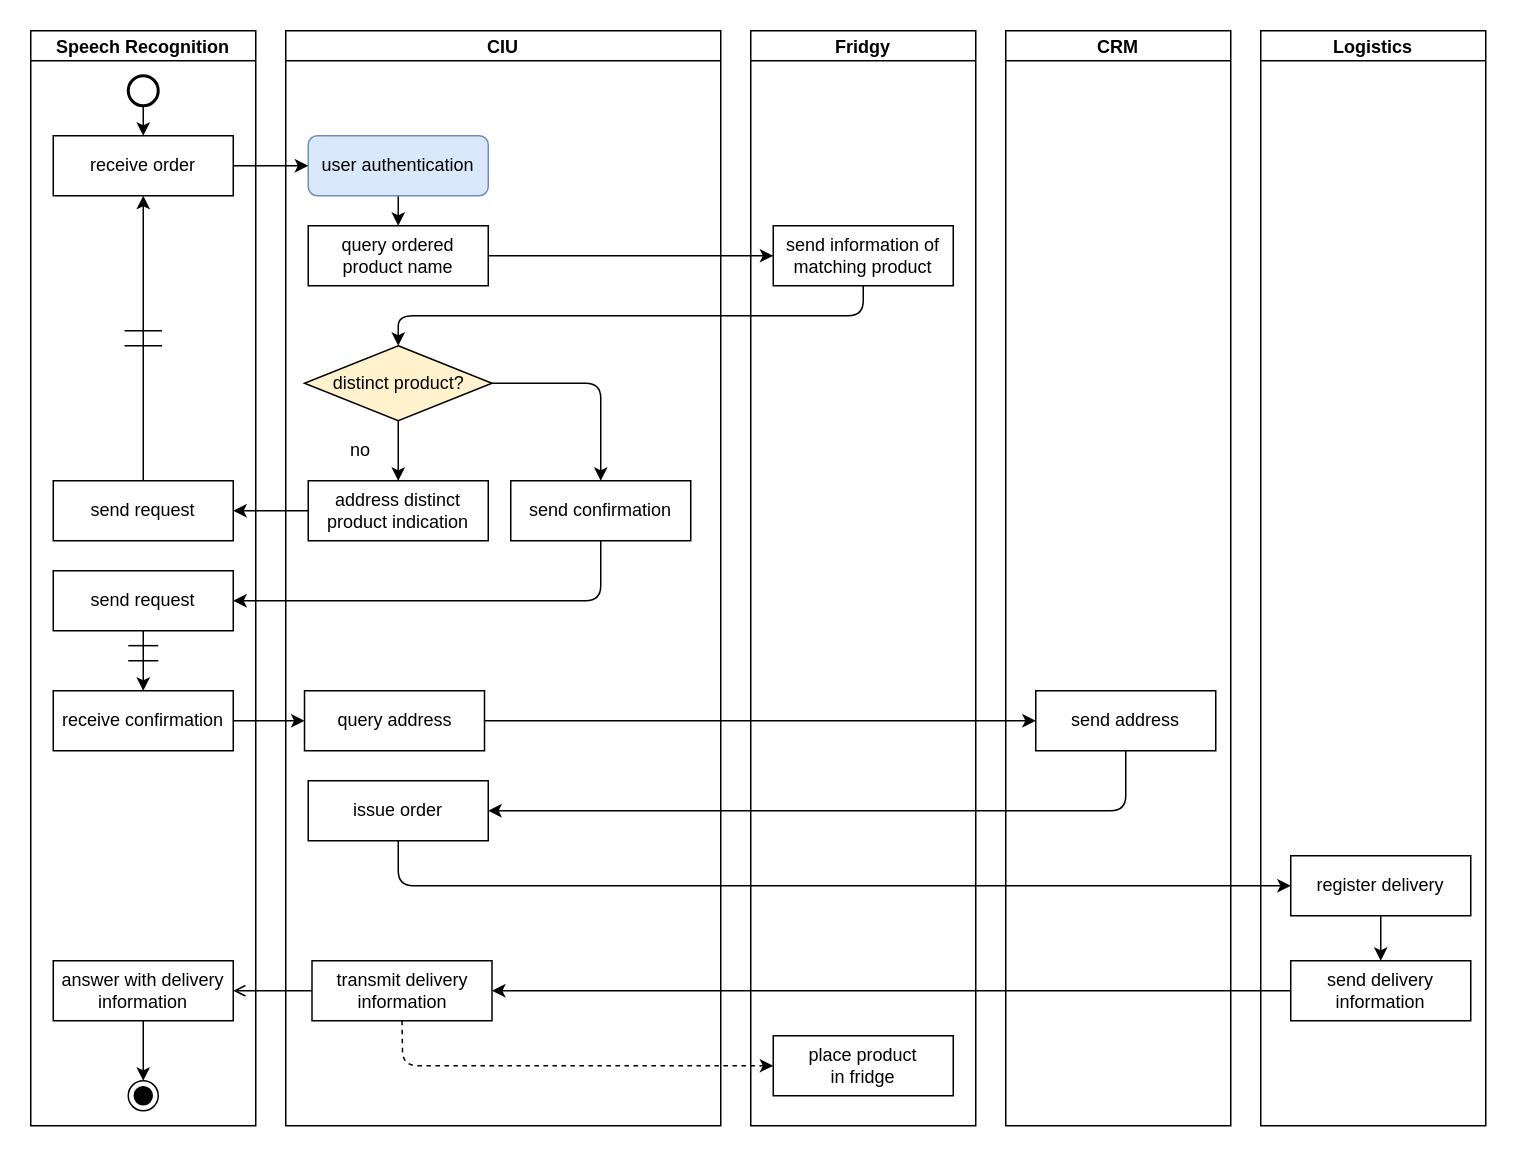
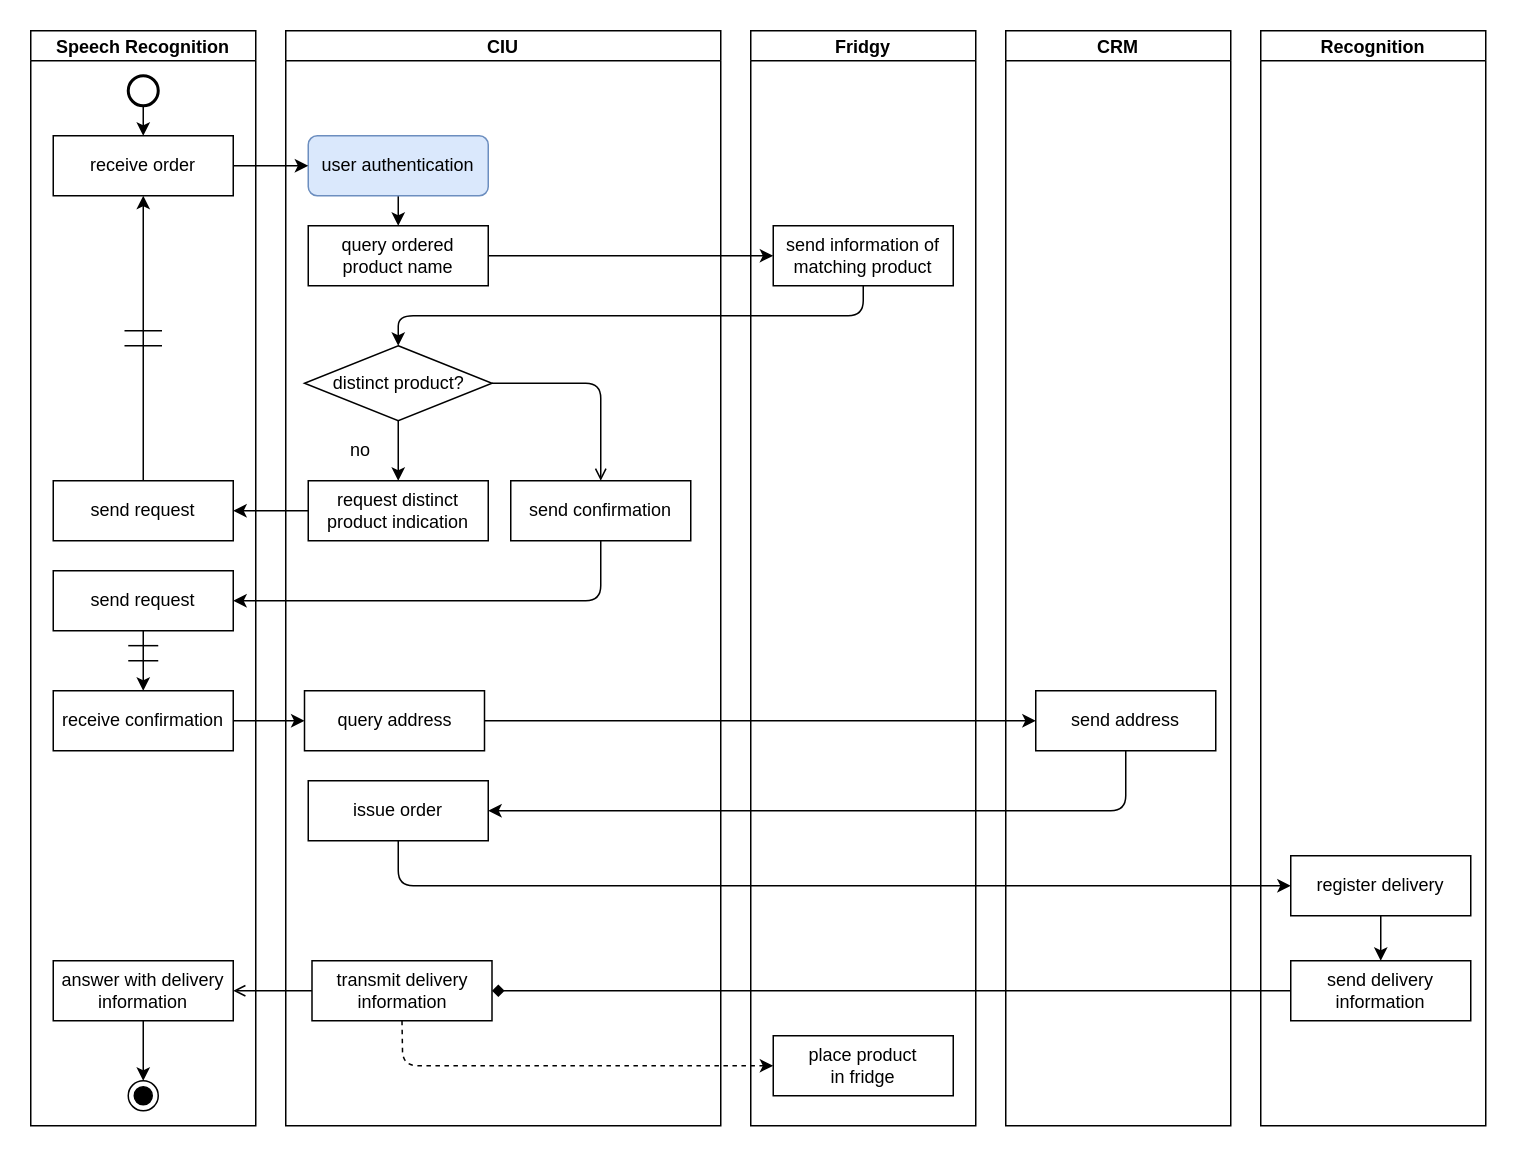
(1373, 47) -> (1373, 47)
(398, 383) -> (398, 383)
(601, 469) -> (601, 471)
(398, 511) -> (398, 511)
(504, 991) -> (505, 991)
